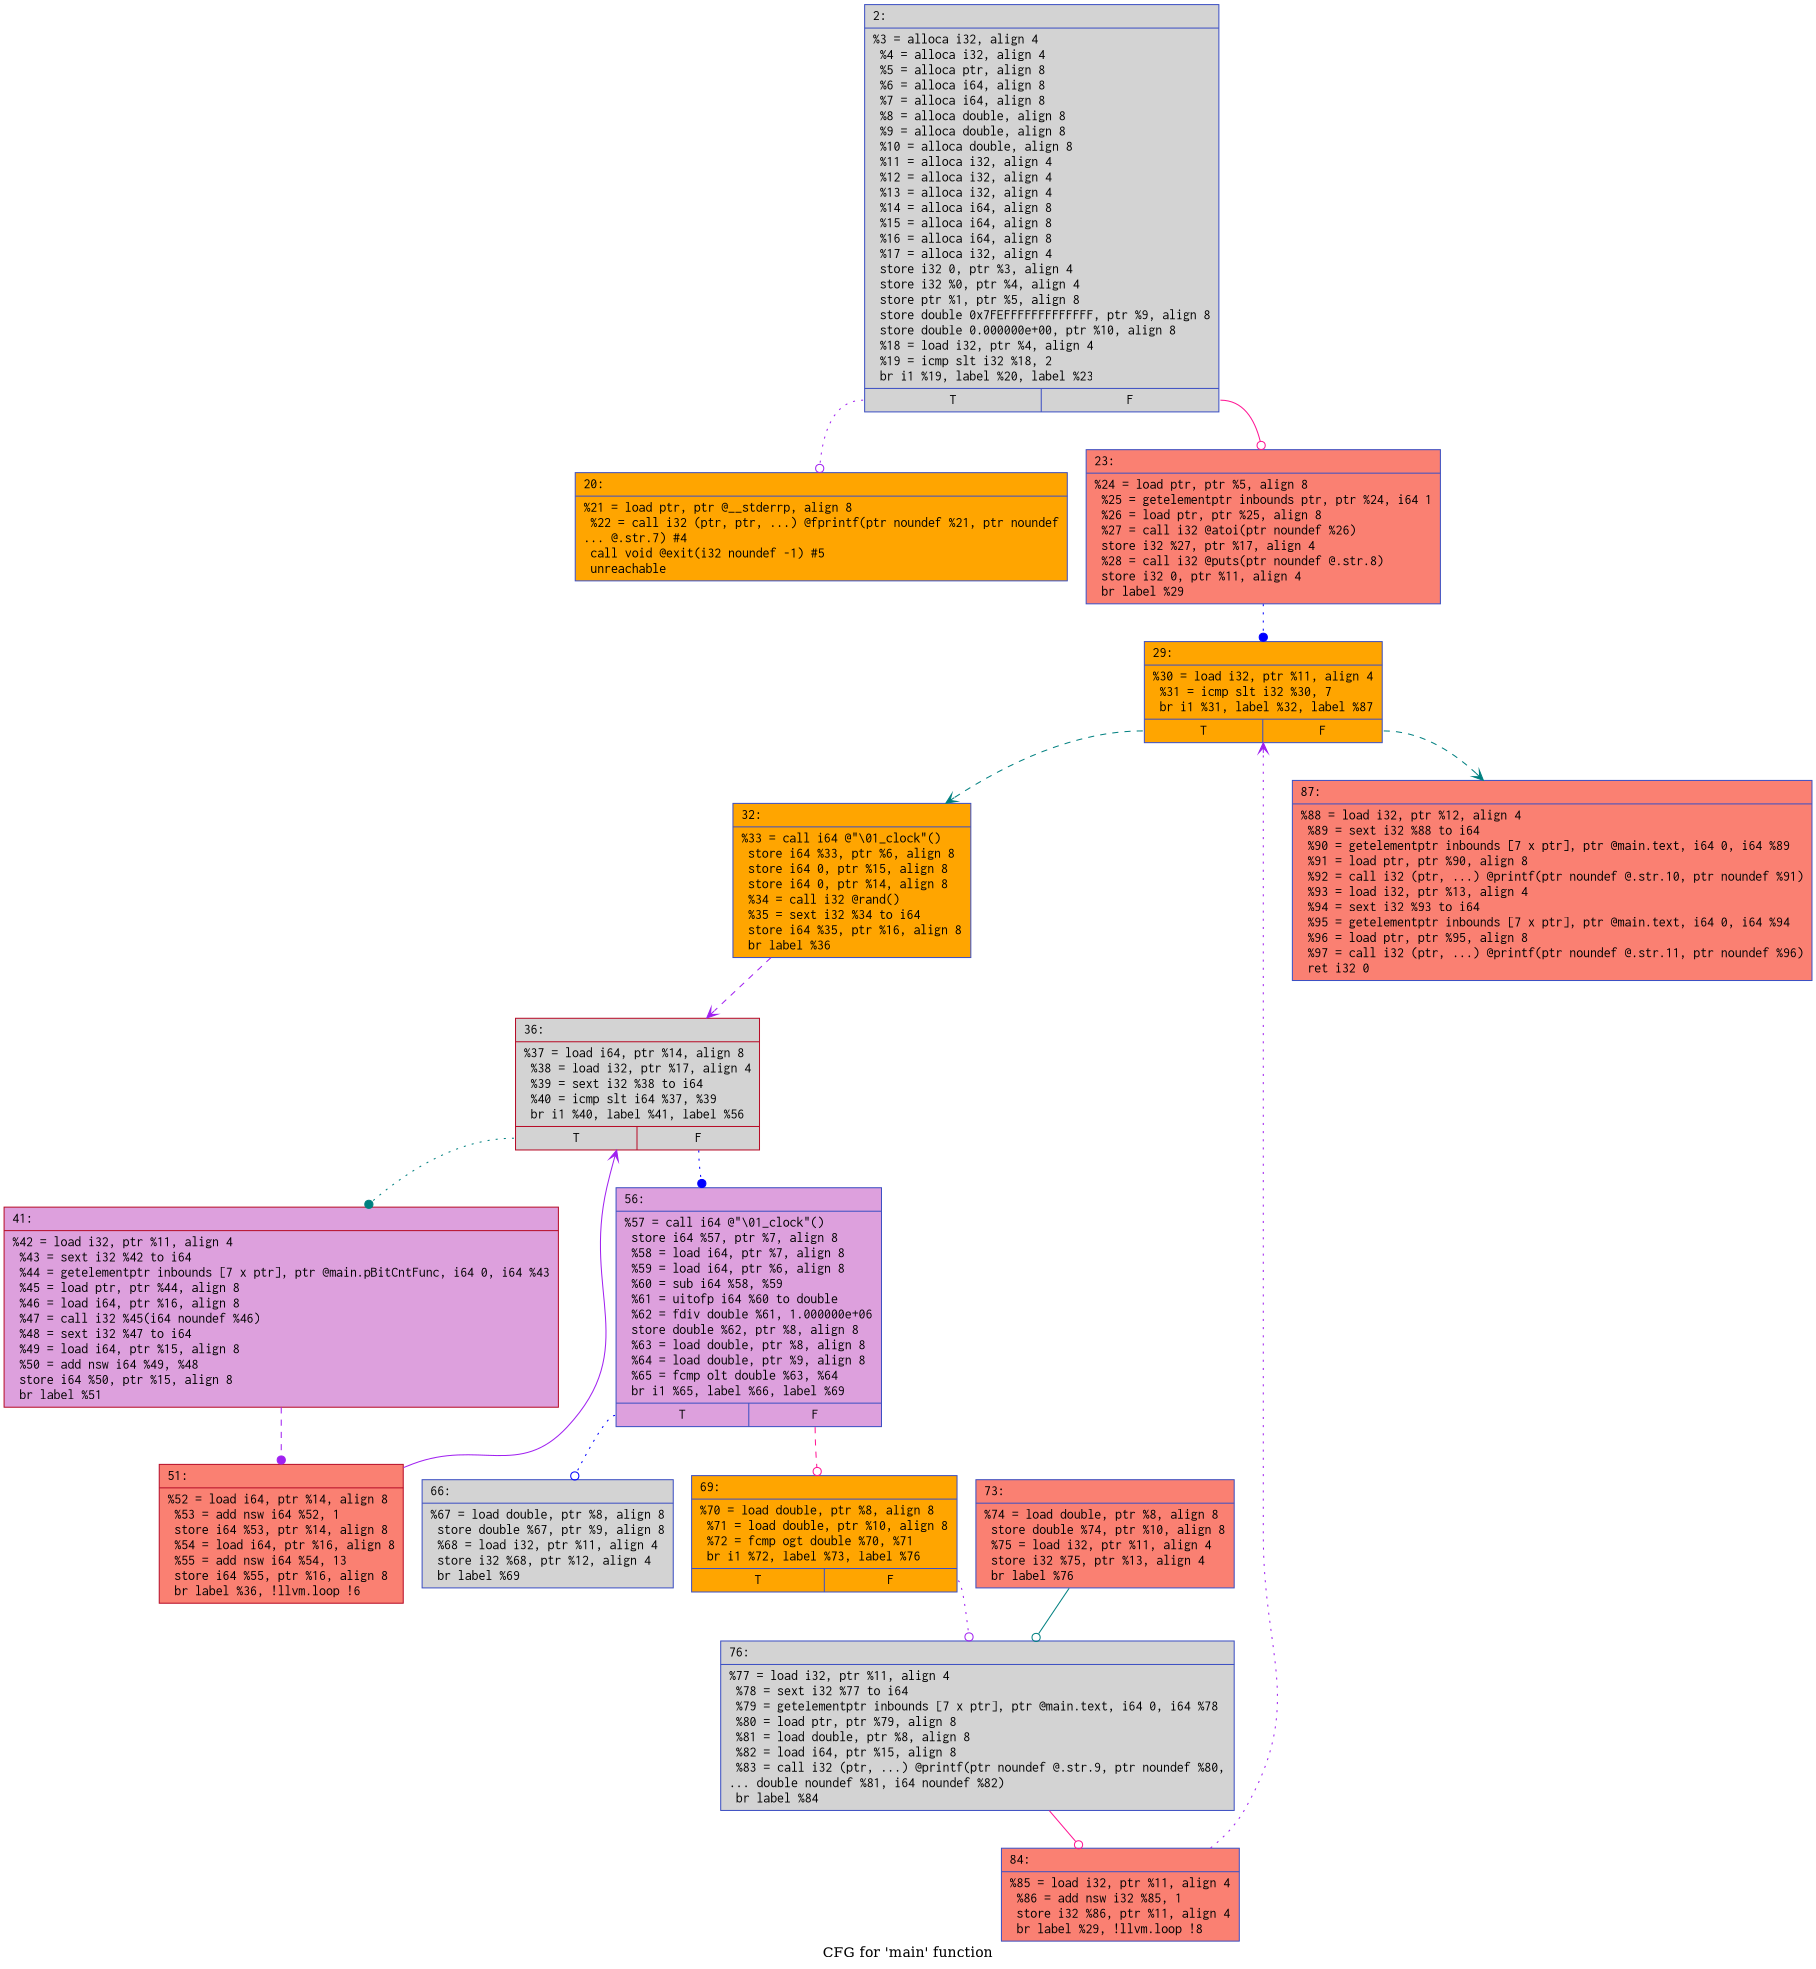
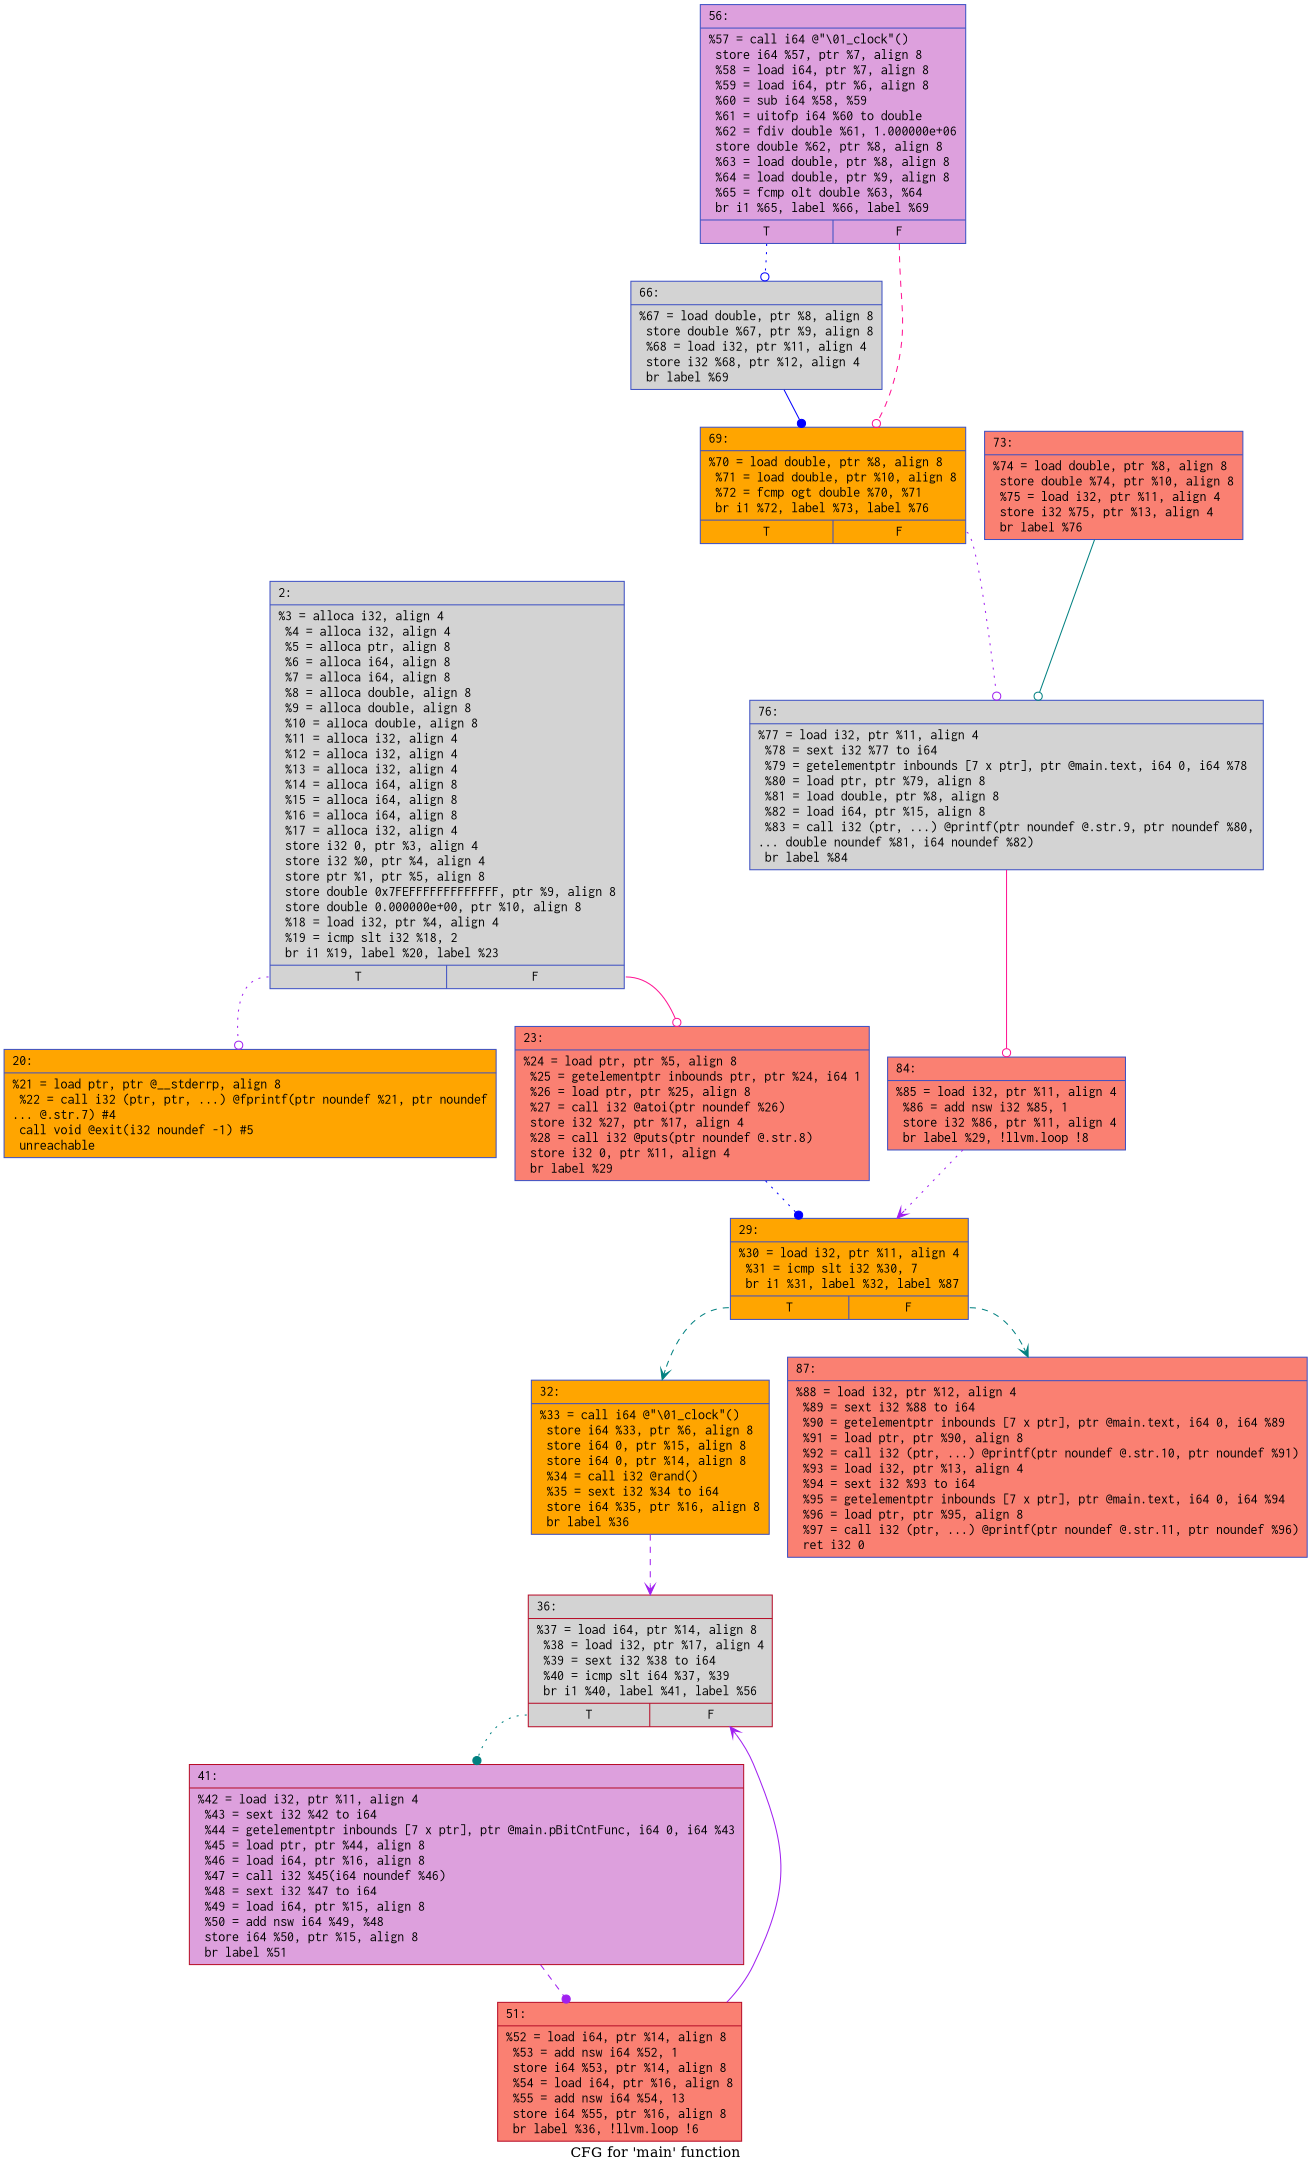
none -> (792, 405)
(699, 1165) -> none
